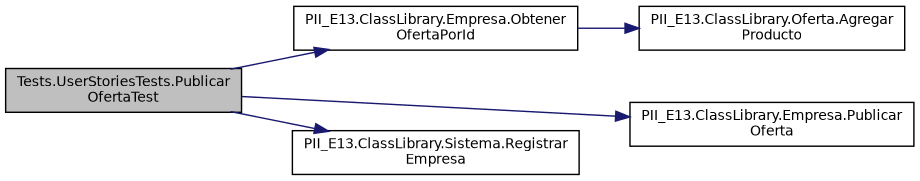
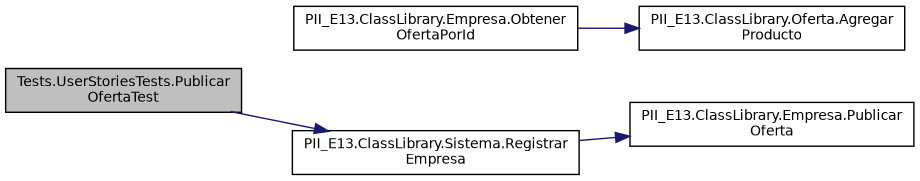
(273, 61) -> none
(429, 106) -> (598, 139)
